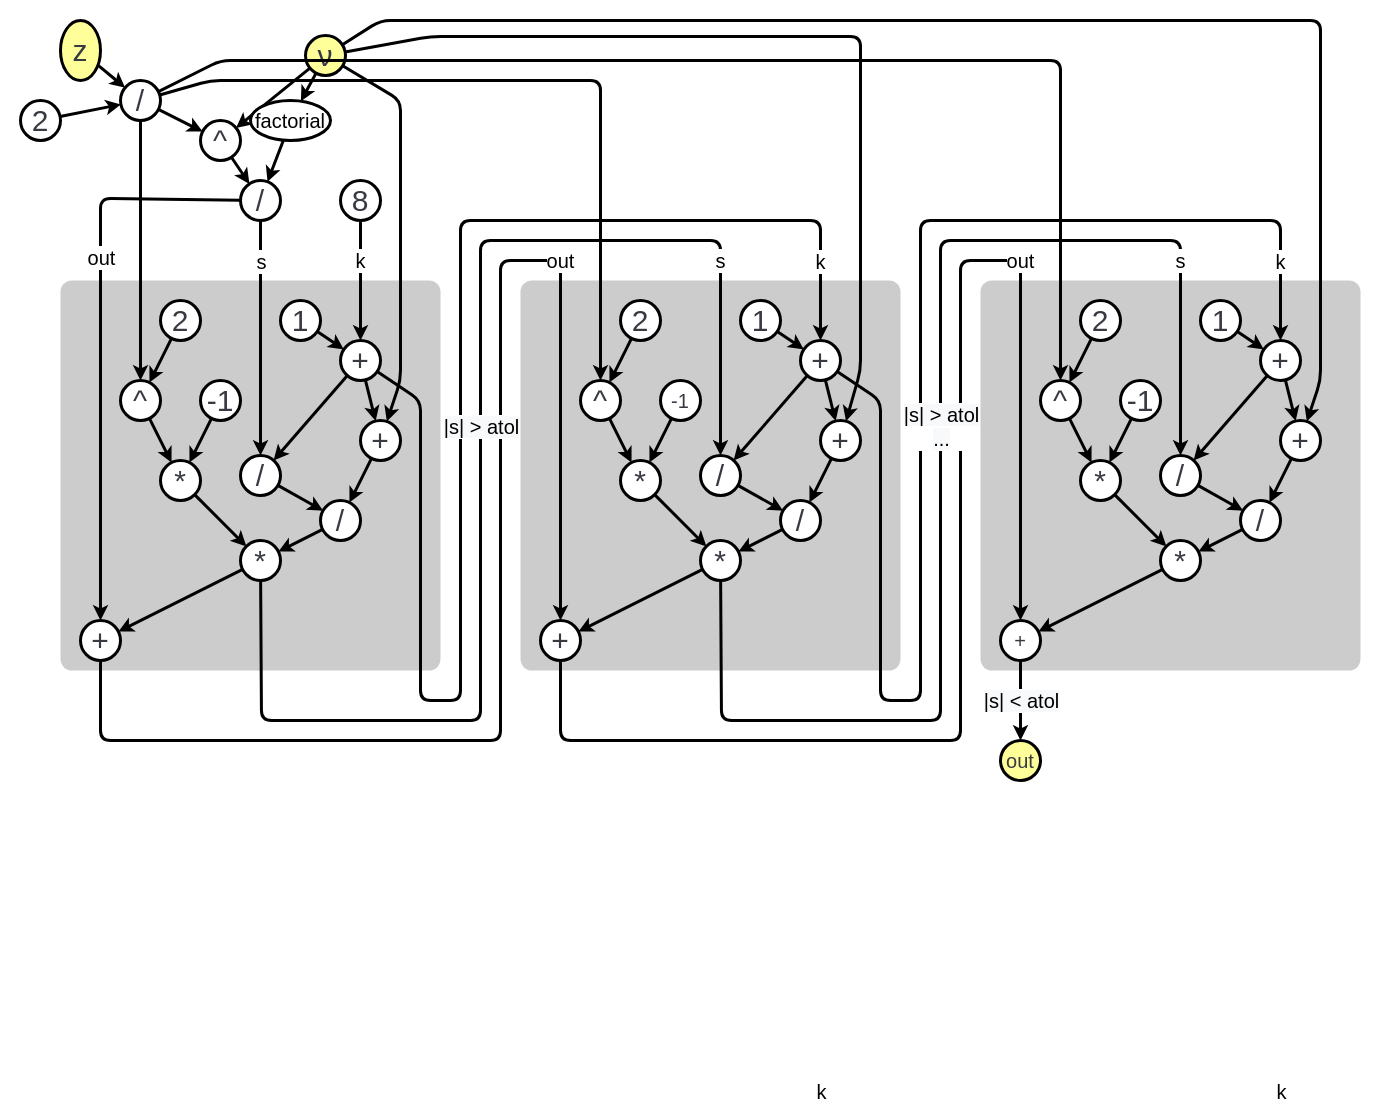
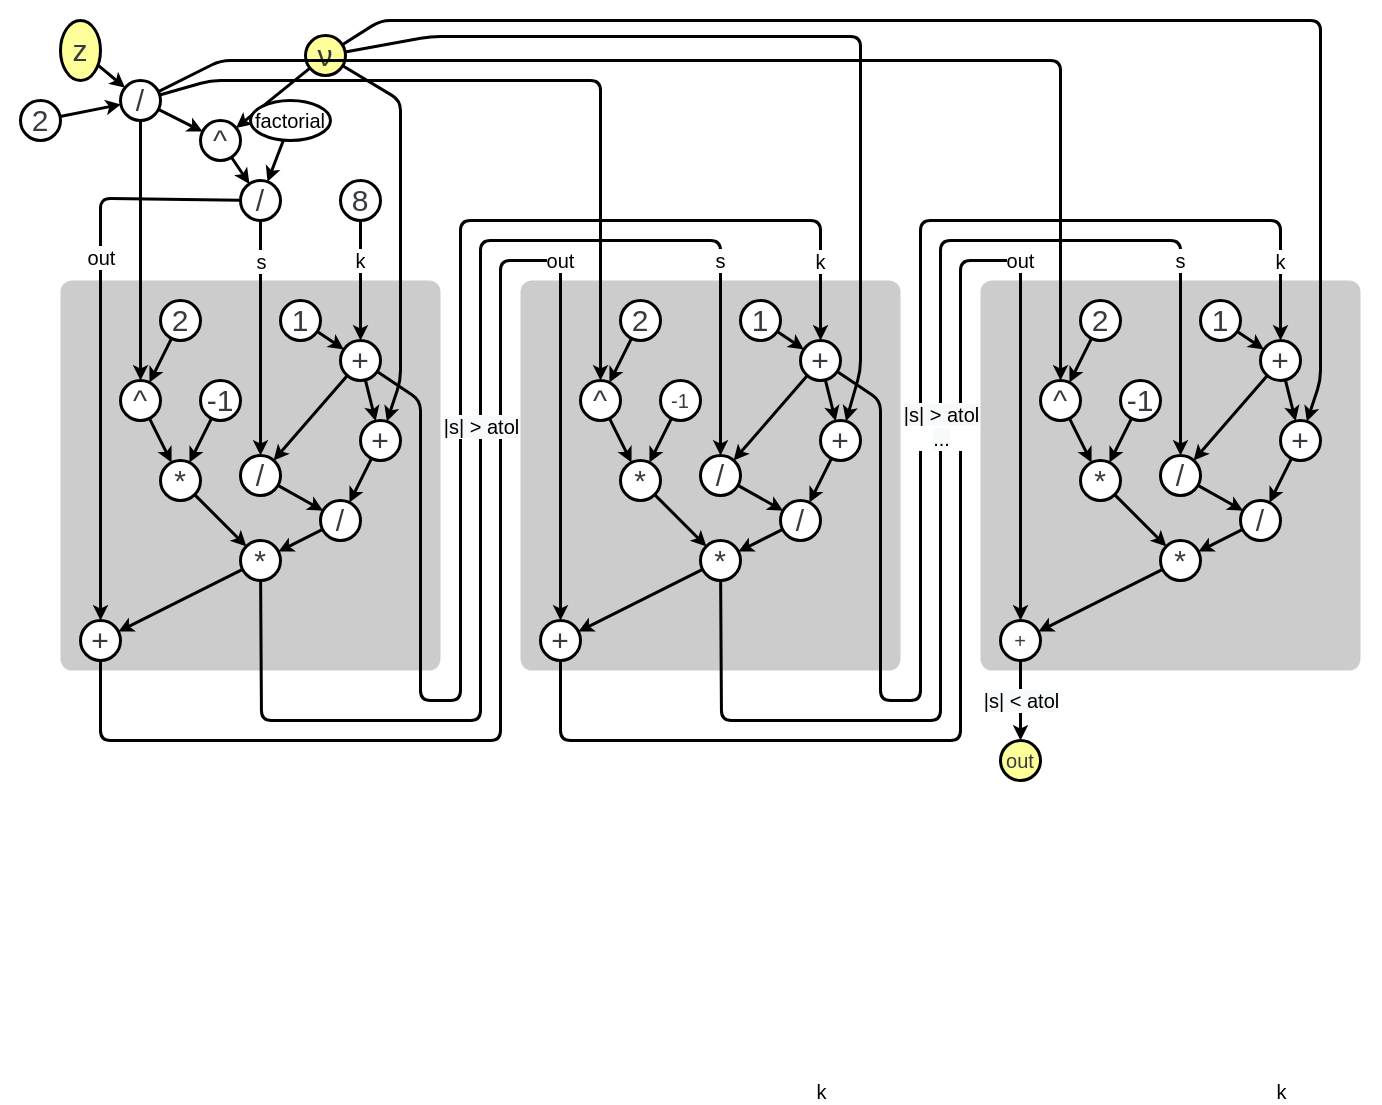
(311, 82) -> none
